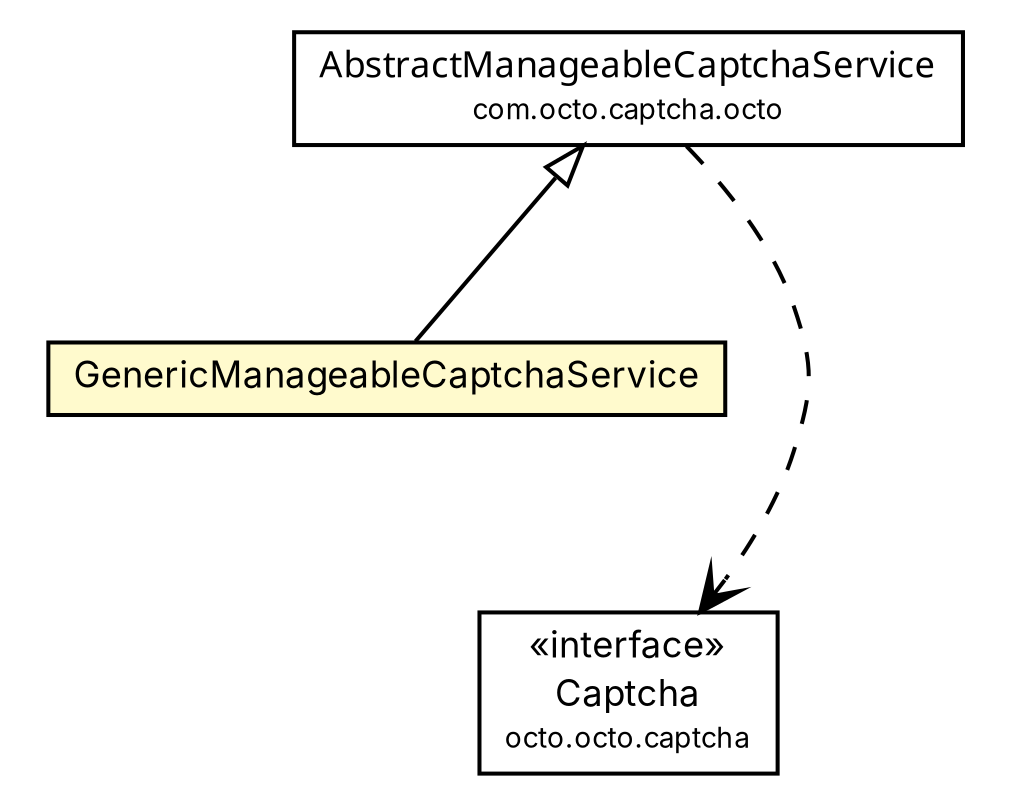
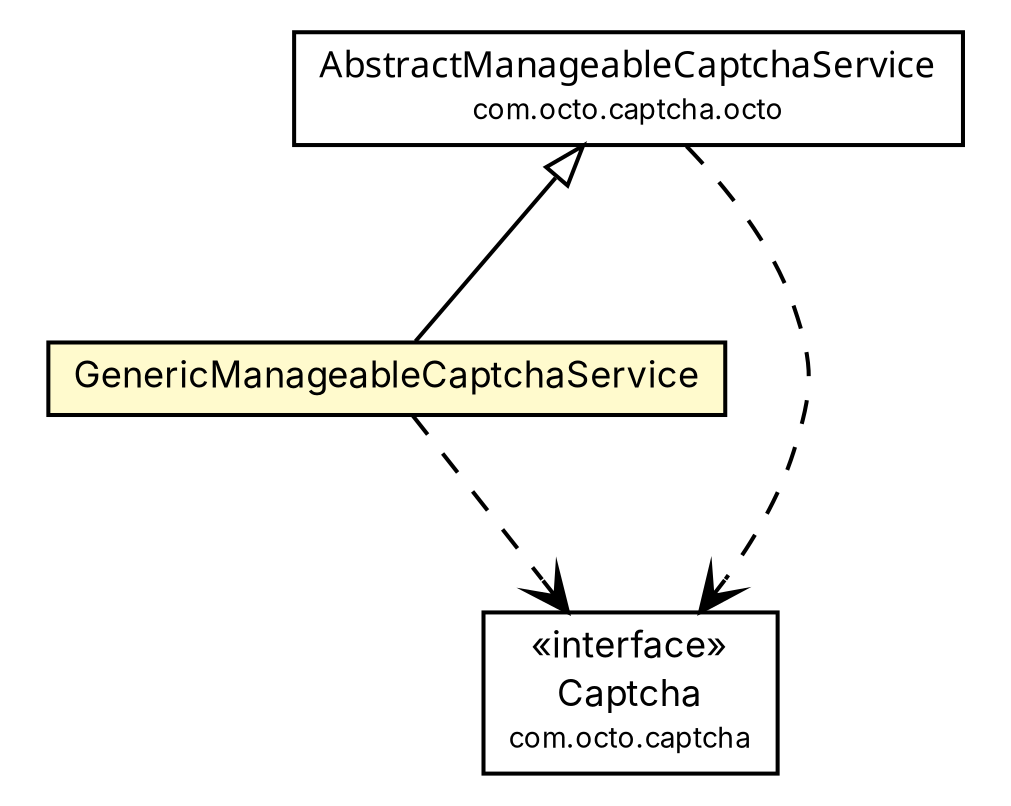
none -> (477, 498)
(629, 739) -> (631, 739)
